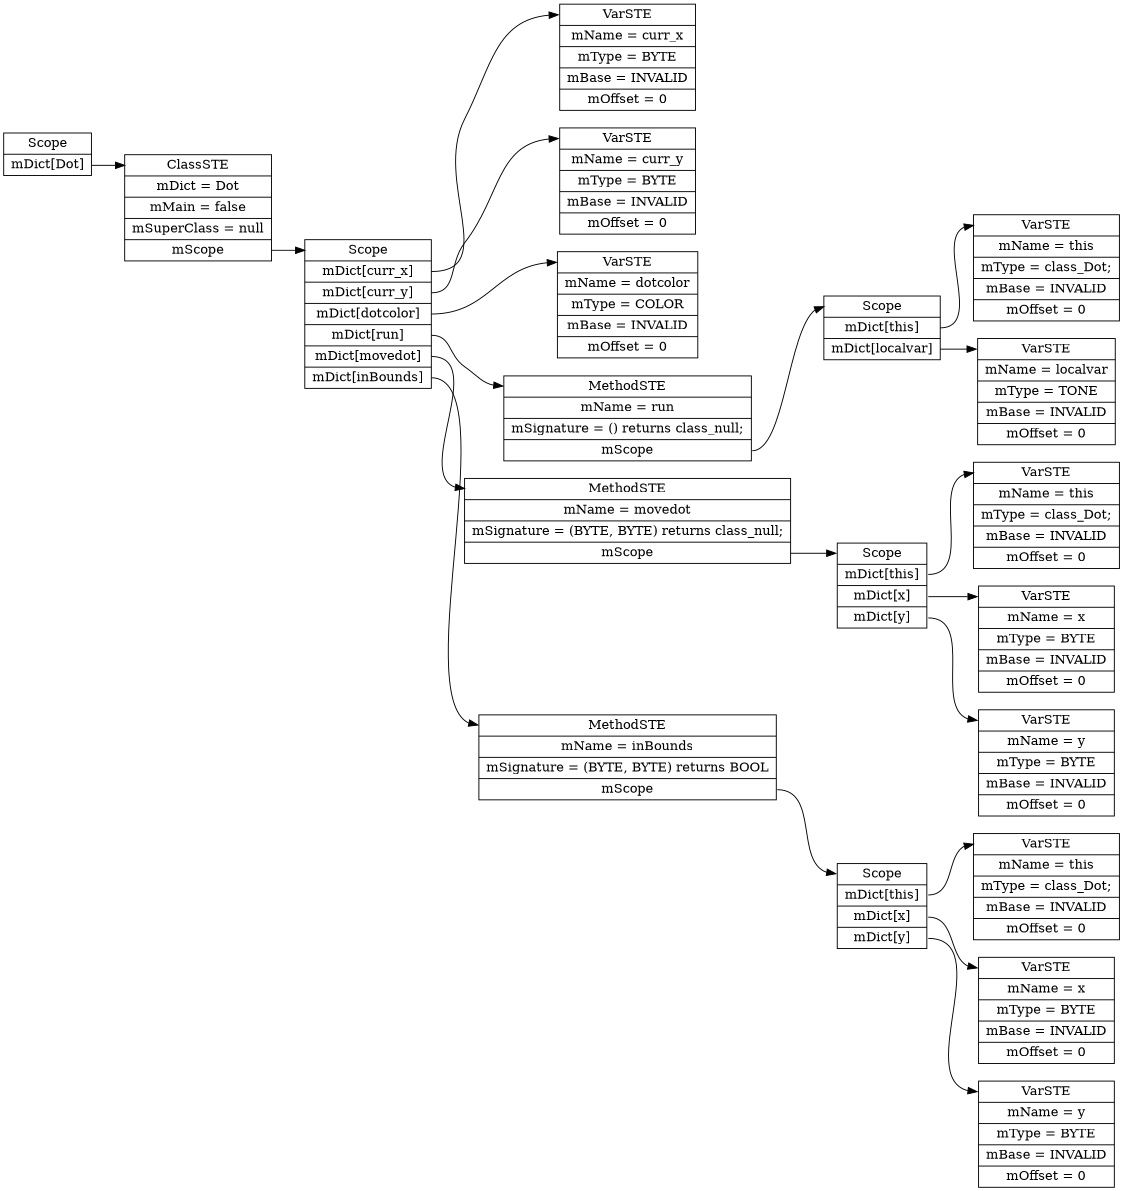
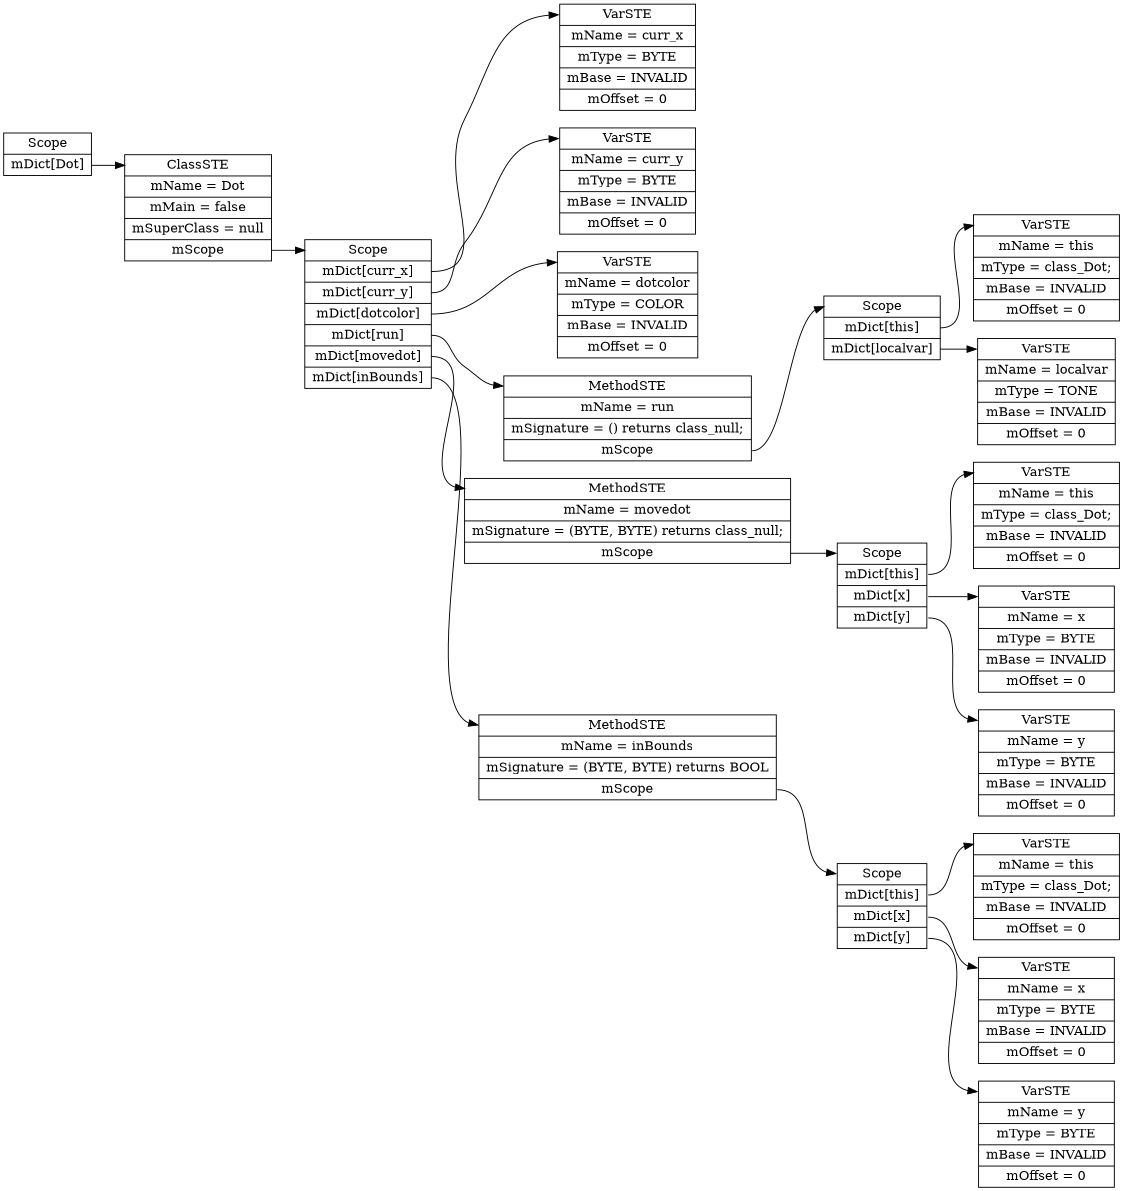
(198, 186) -> (198, 186)
